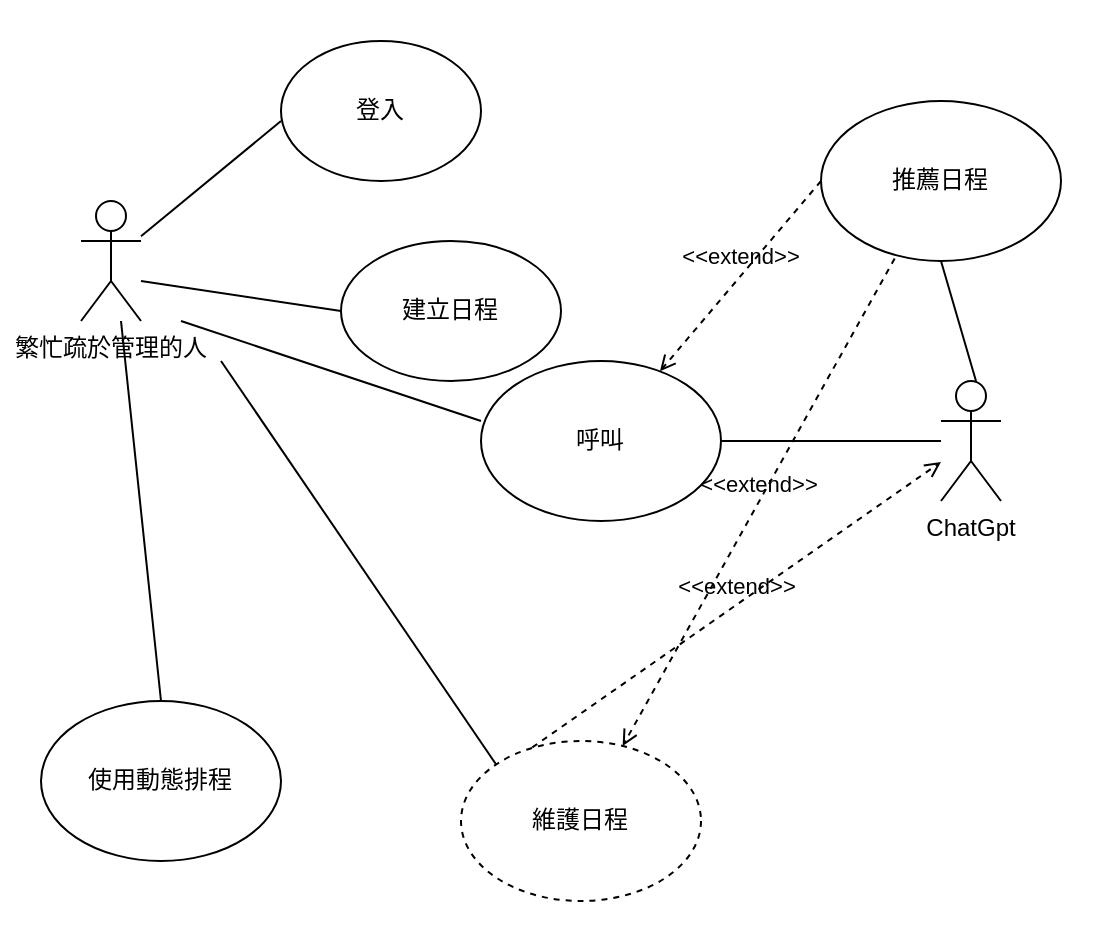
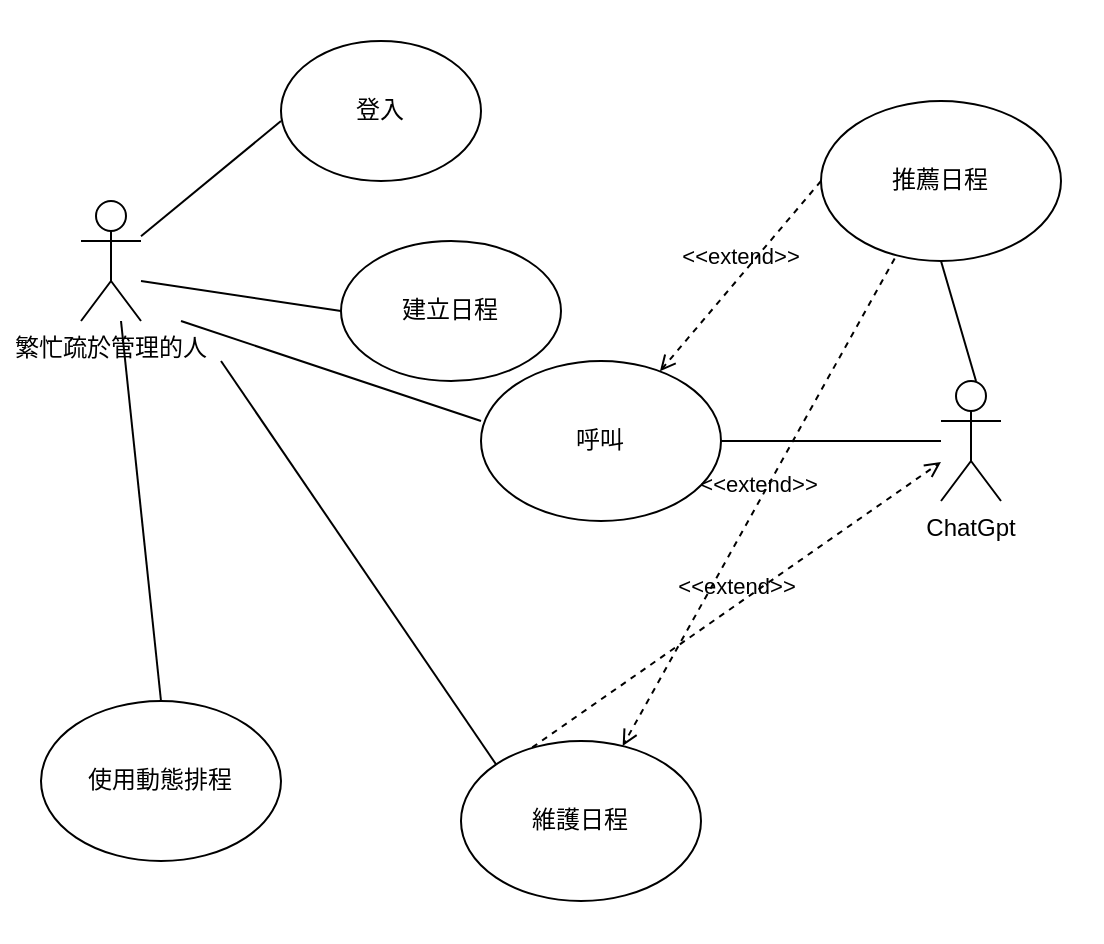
(581, 821) -> (581, 821)
